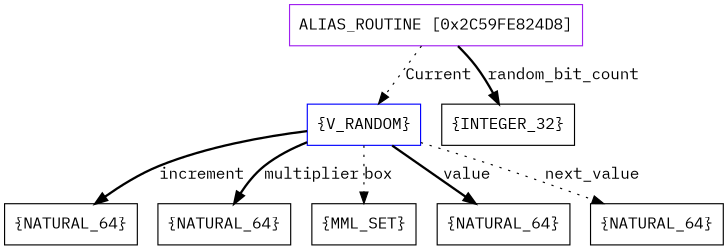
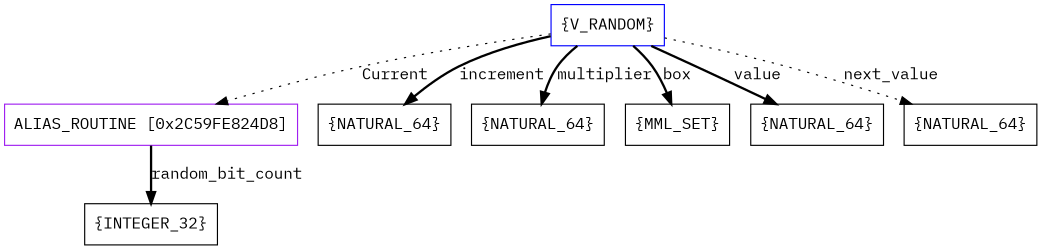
(403, 70) -> (388, 61)
(364, 169) -> (653, 67)
